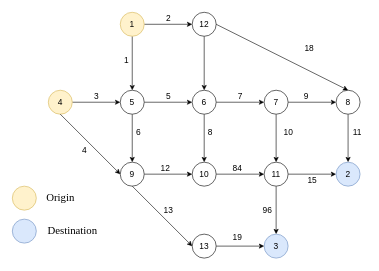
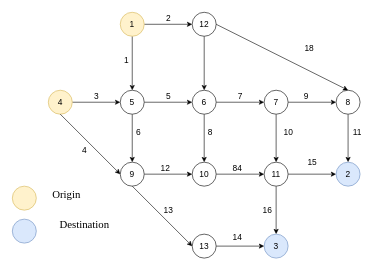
(312, 180) -> (312, 162)
(60, 198) -> (66, 195)
(268, 210) -> (268, 210)
(72, 231) -> (84, 225)
(238, 237) -> (238, 237)
